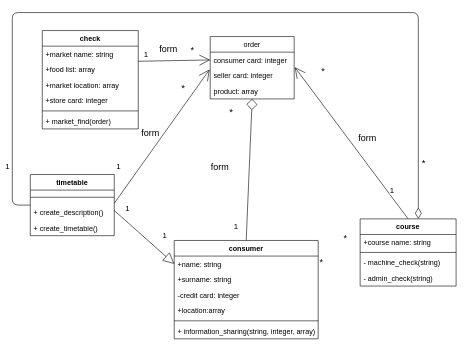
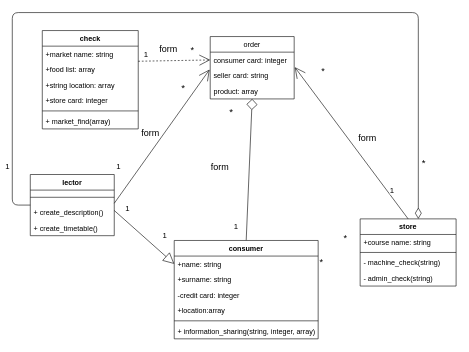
(174, 60) -> (174, 60)
(248, 76) -> (246, 76)
(87, 85) -> (86, 85)
(84, 121) -> (84, 121)
(72, 182) -> (72, 182)
(408, 227) -> (408, 227)
